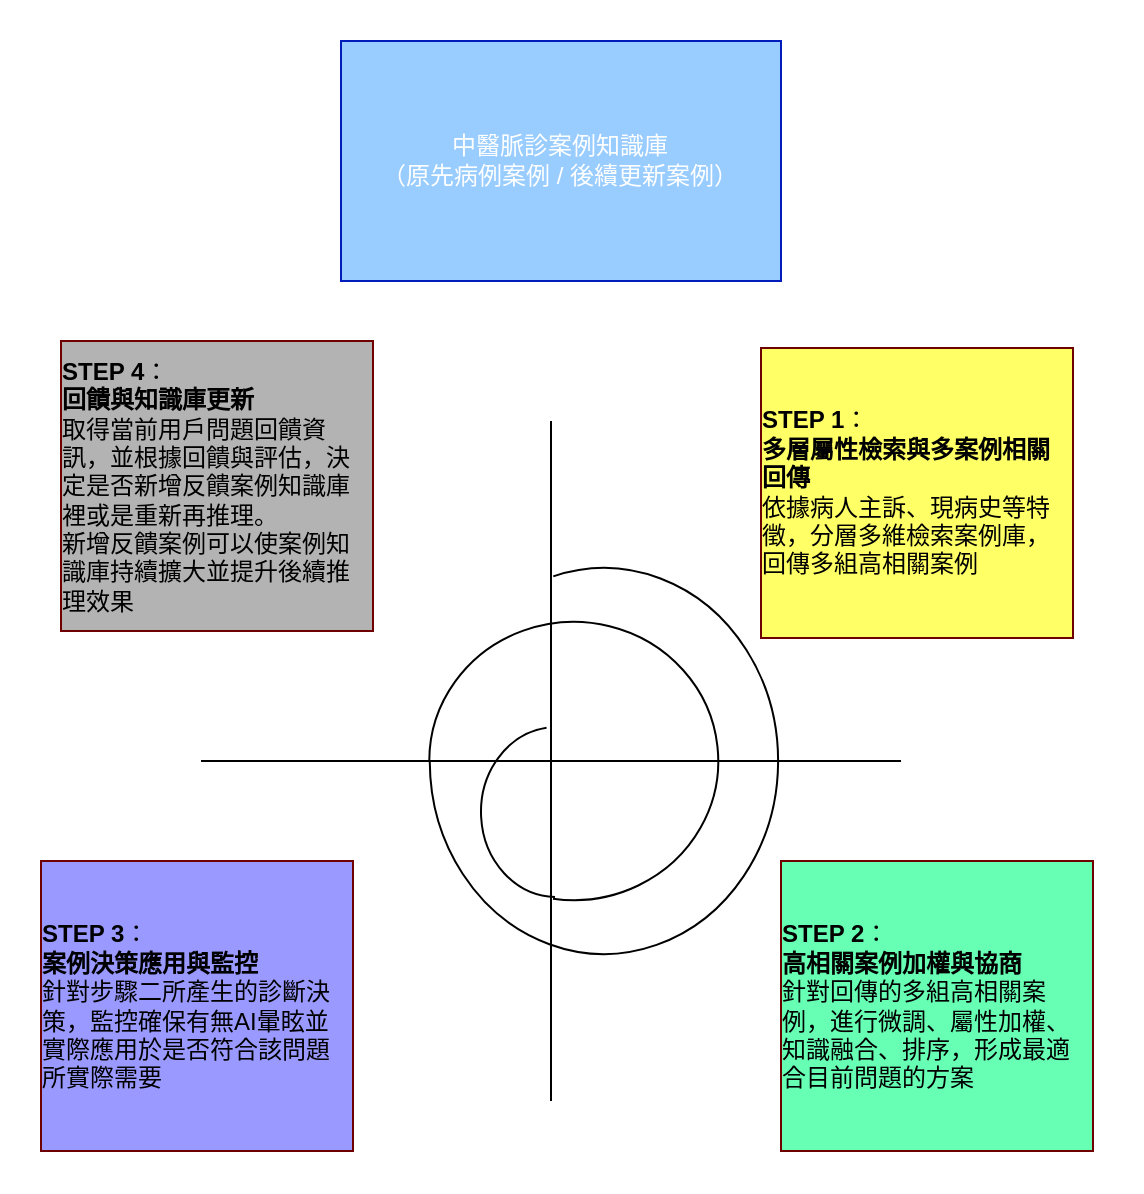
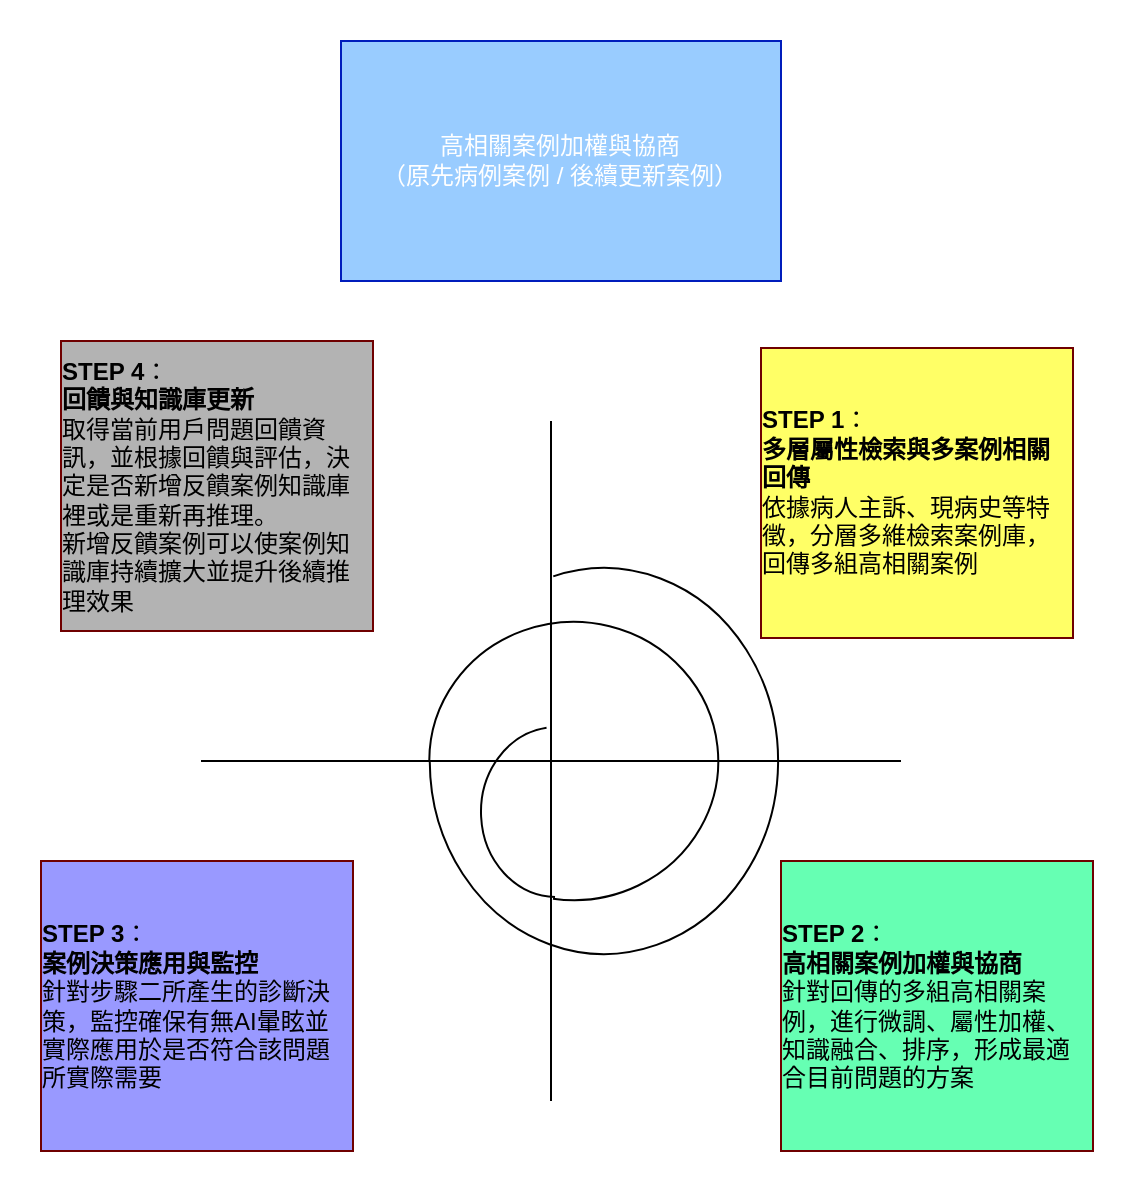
(561, 161) -> (561, 161)
